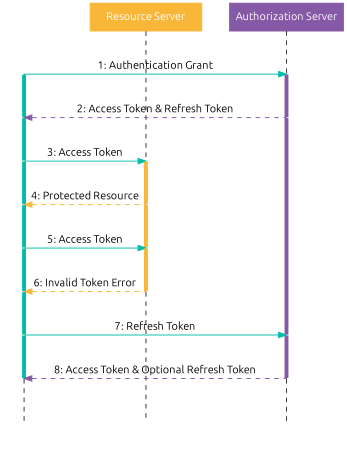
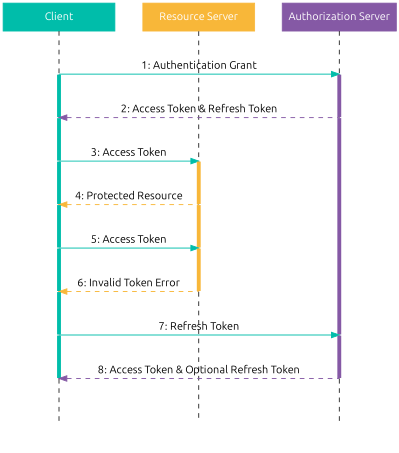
none -> (59, 17)
